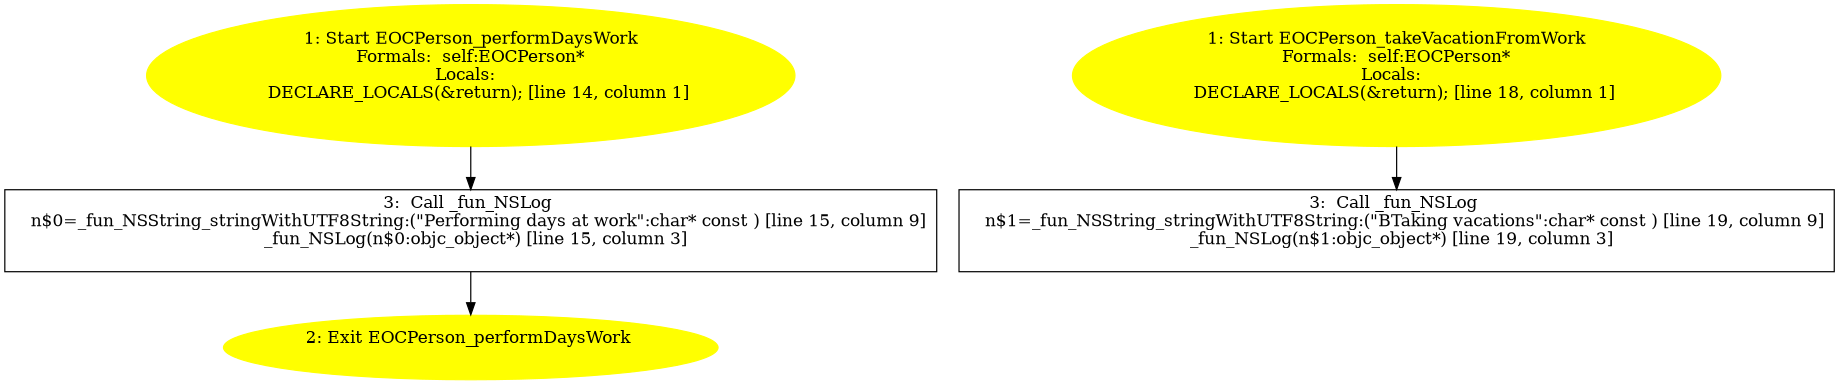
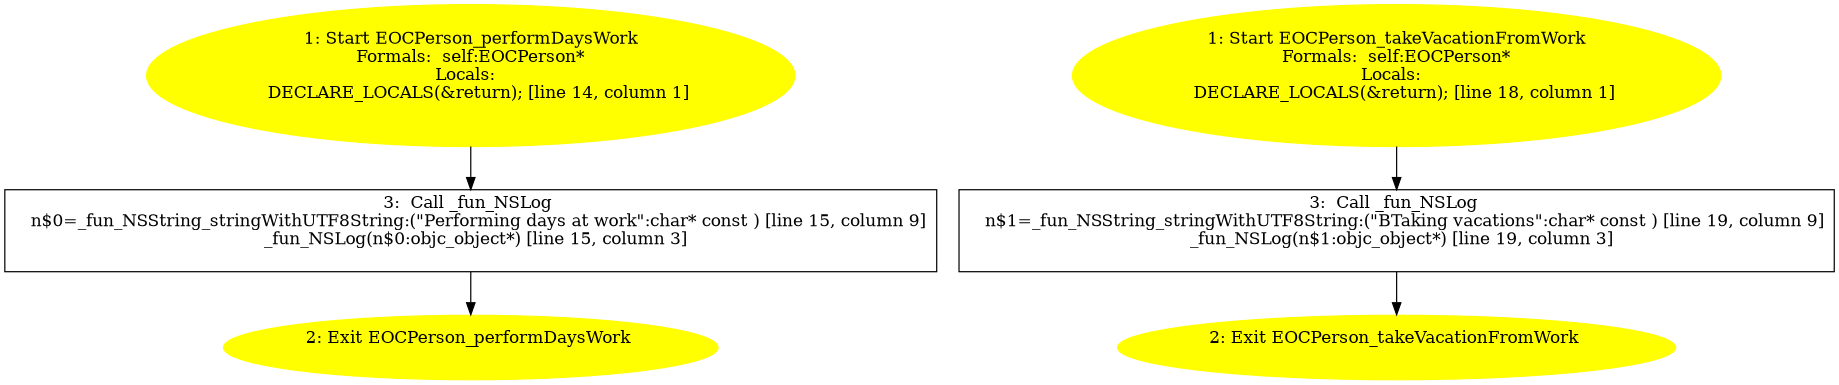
none -> (1397, 348)
